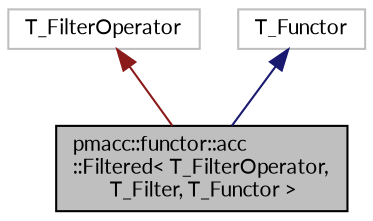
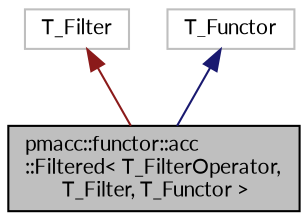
(104, 29) -> (77, 29)
